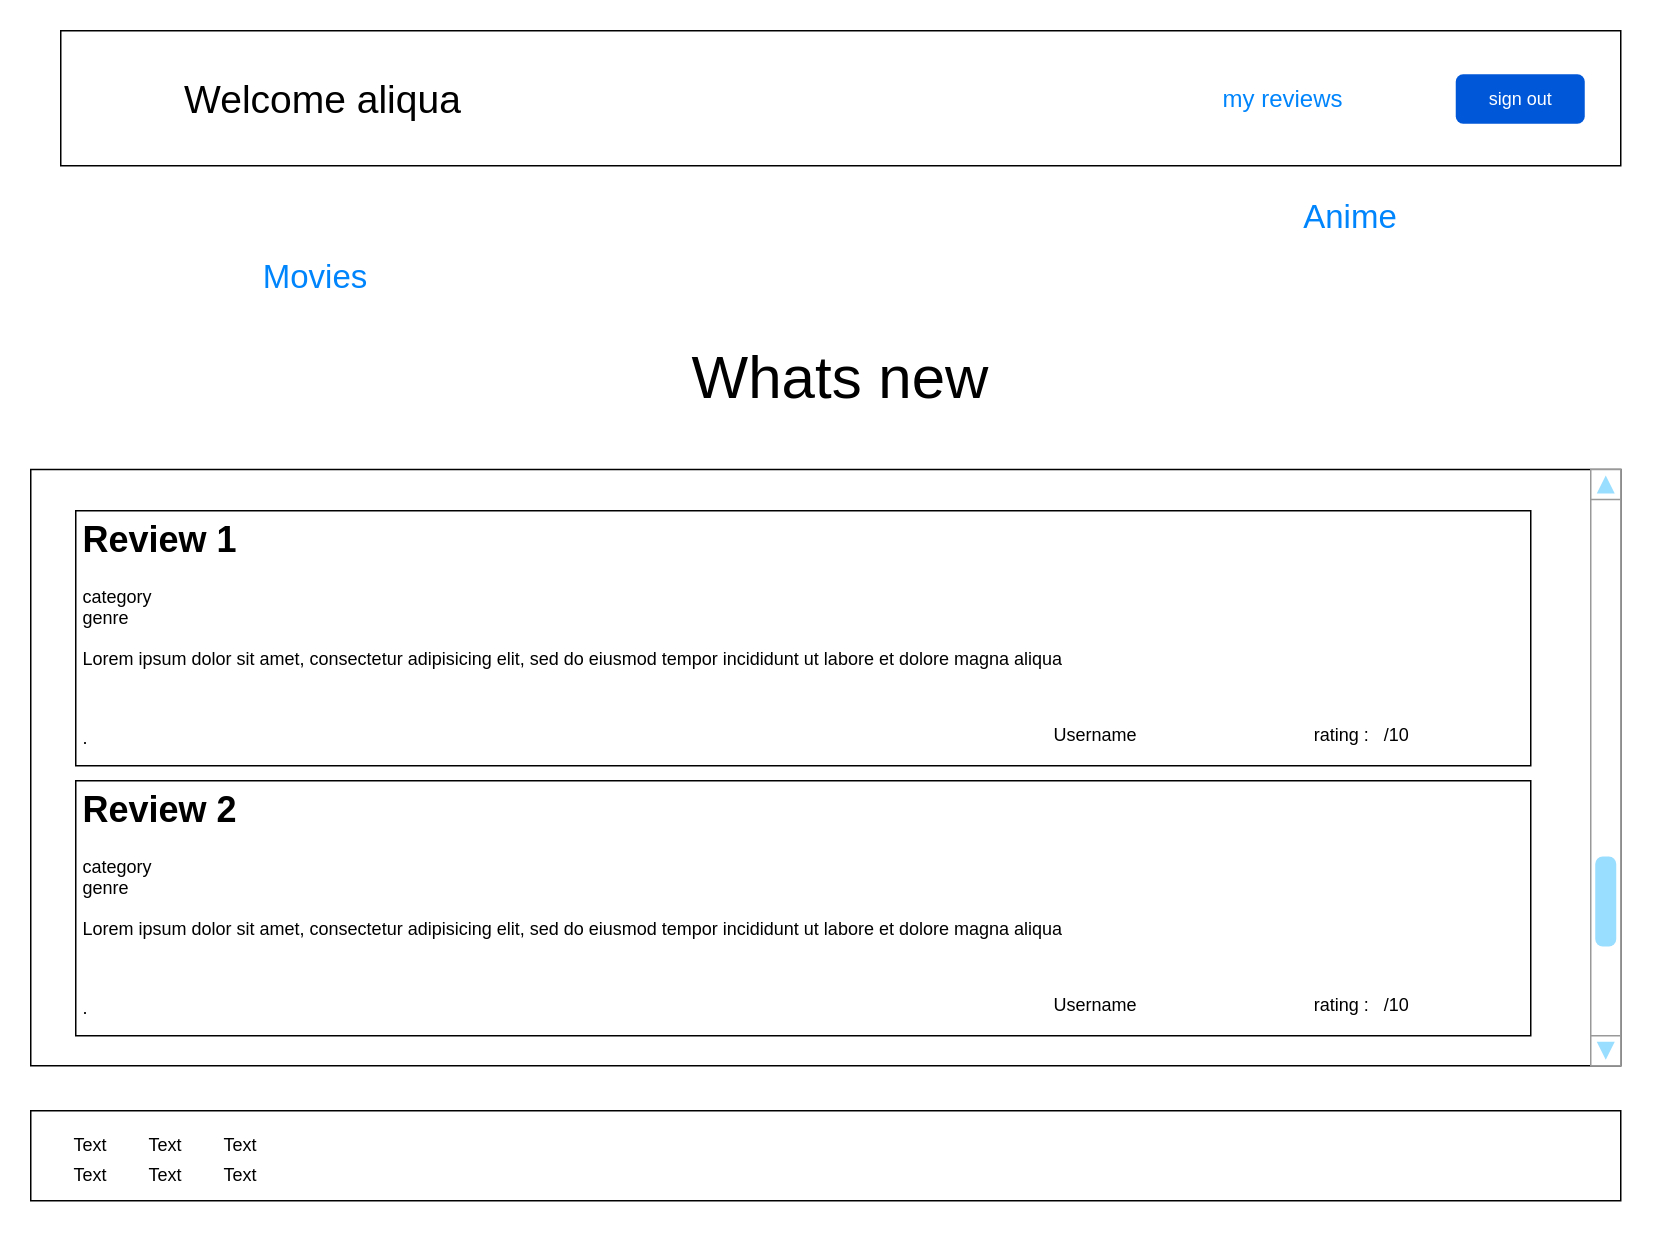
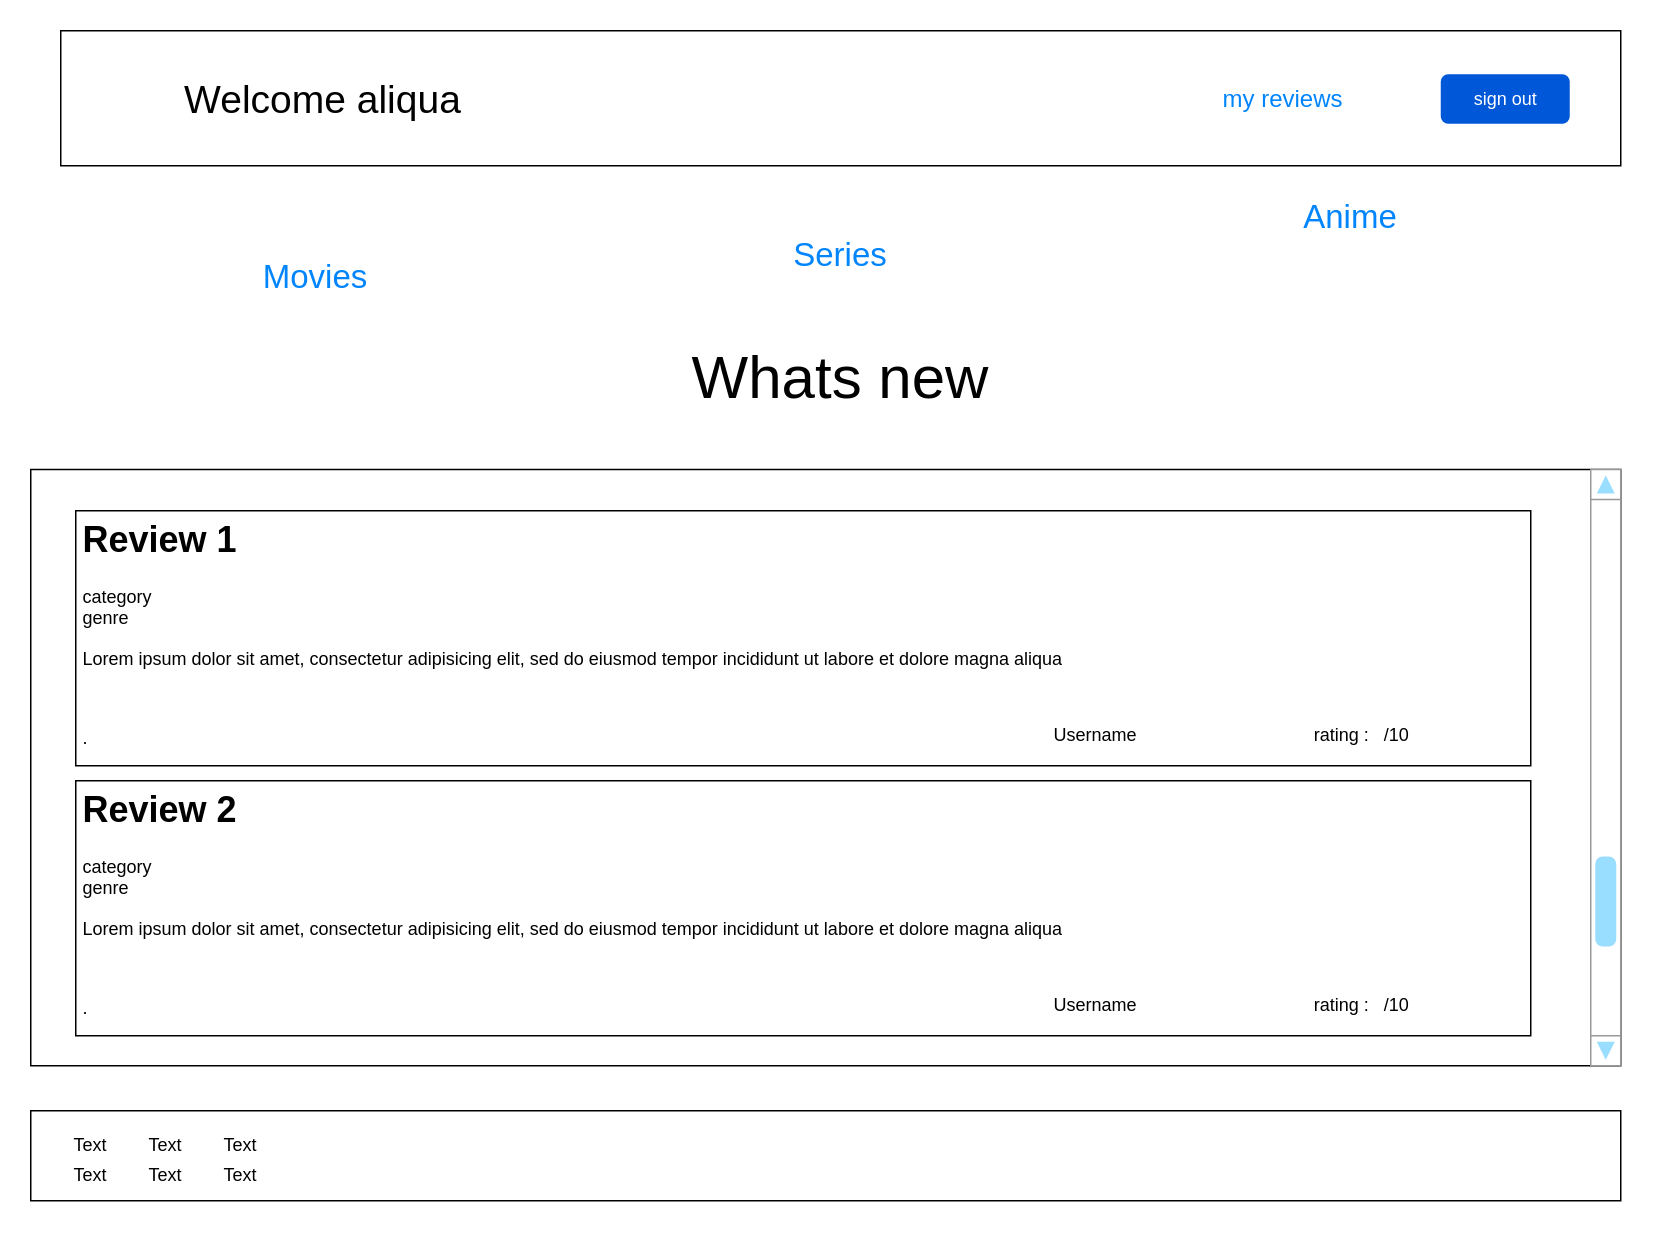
(1520, 99) -> (1505, 99)
none -> (841, 256)
